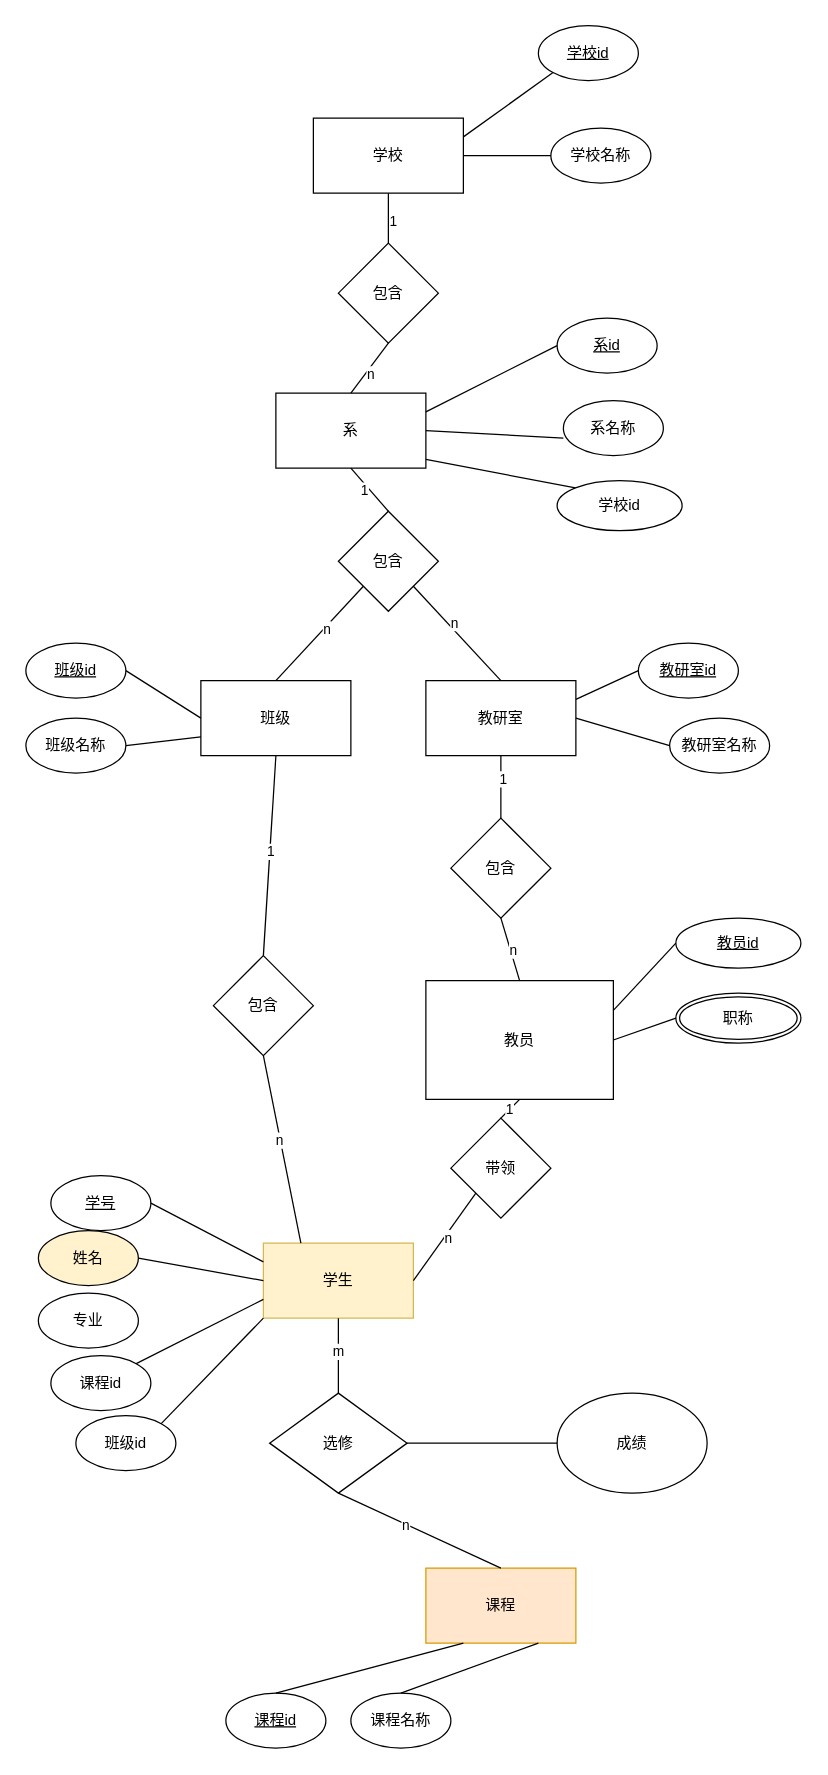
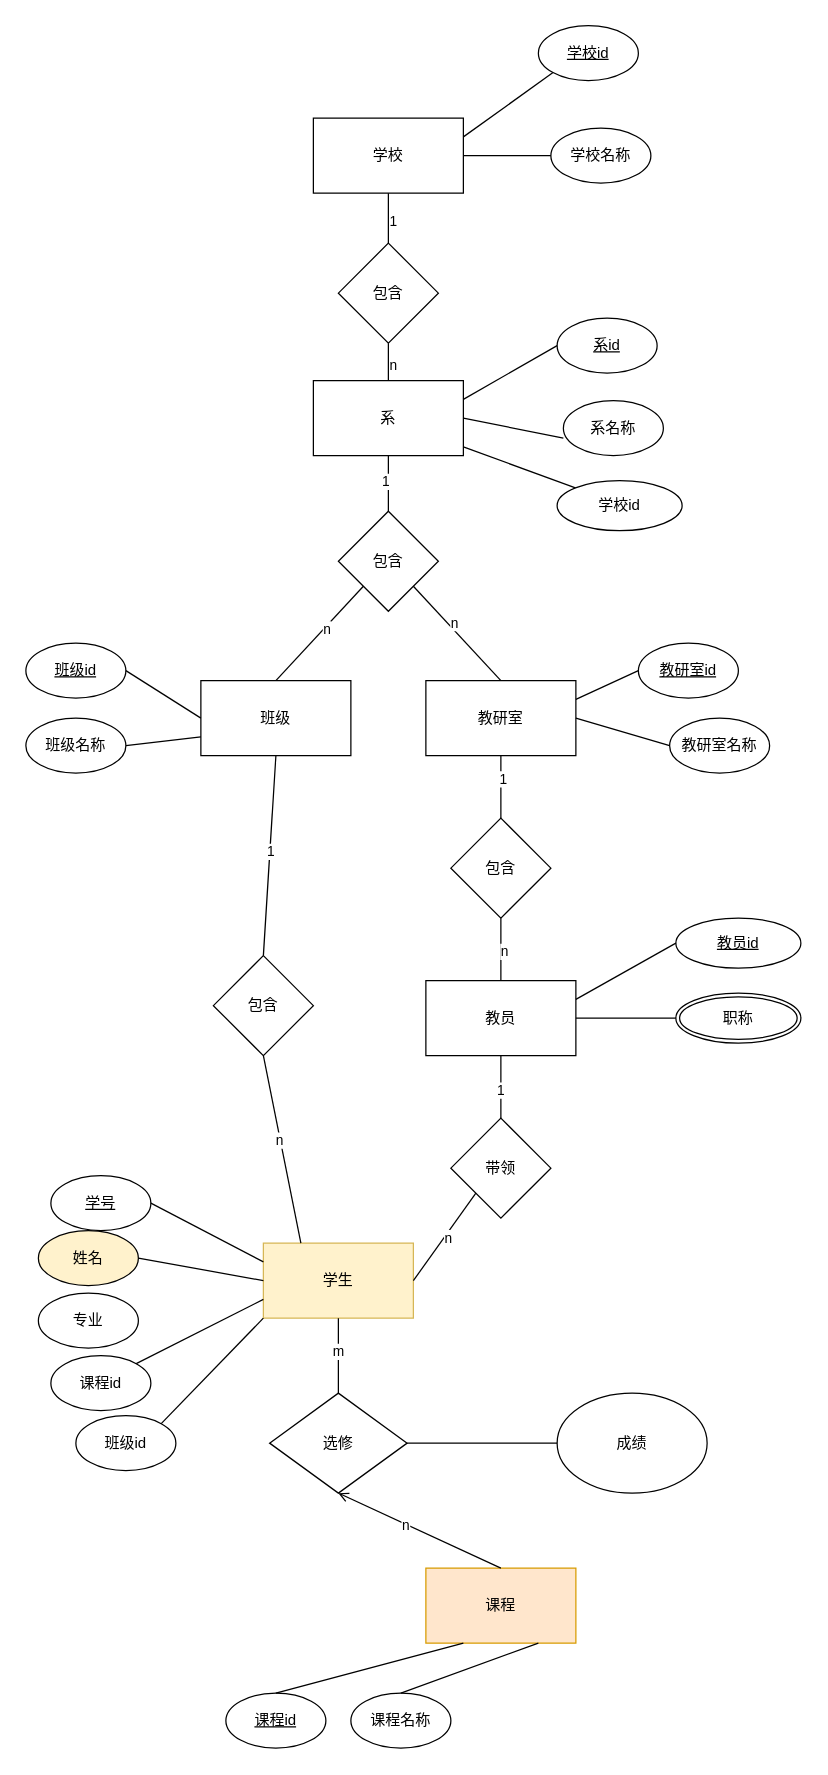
(351, 431) -> (388, 418)
(519, 1040) -> (501, 1018)
(343, 1495) -> (343, 1496)
